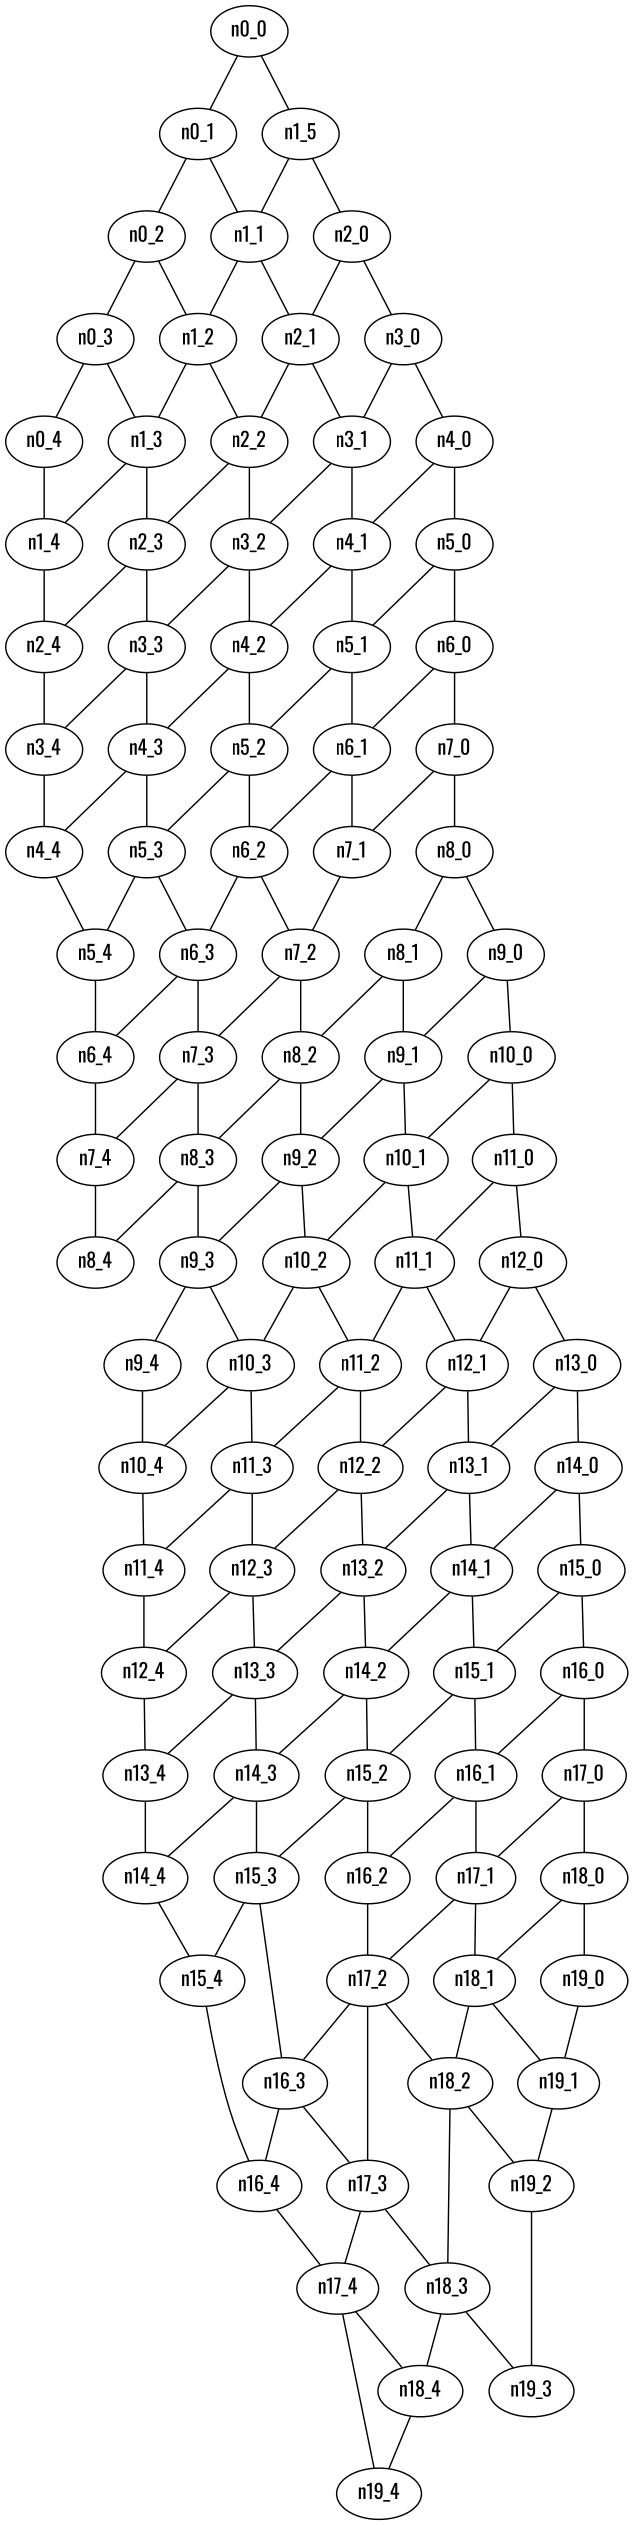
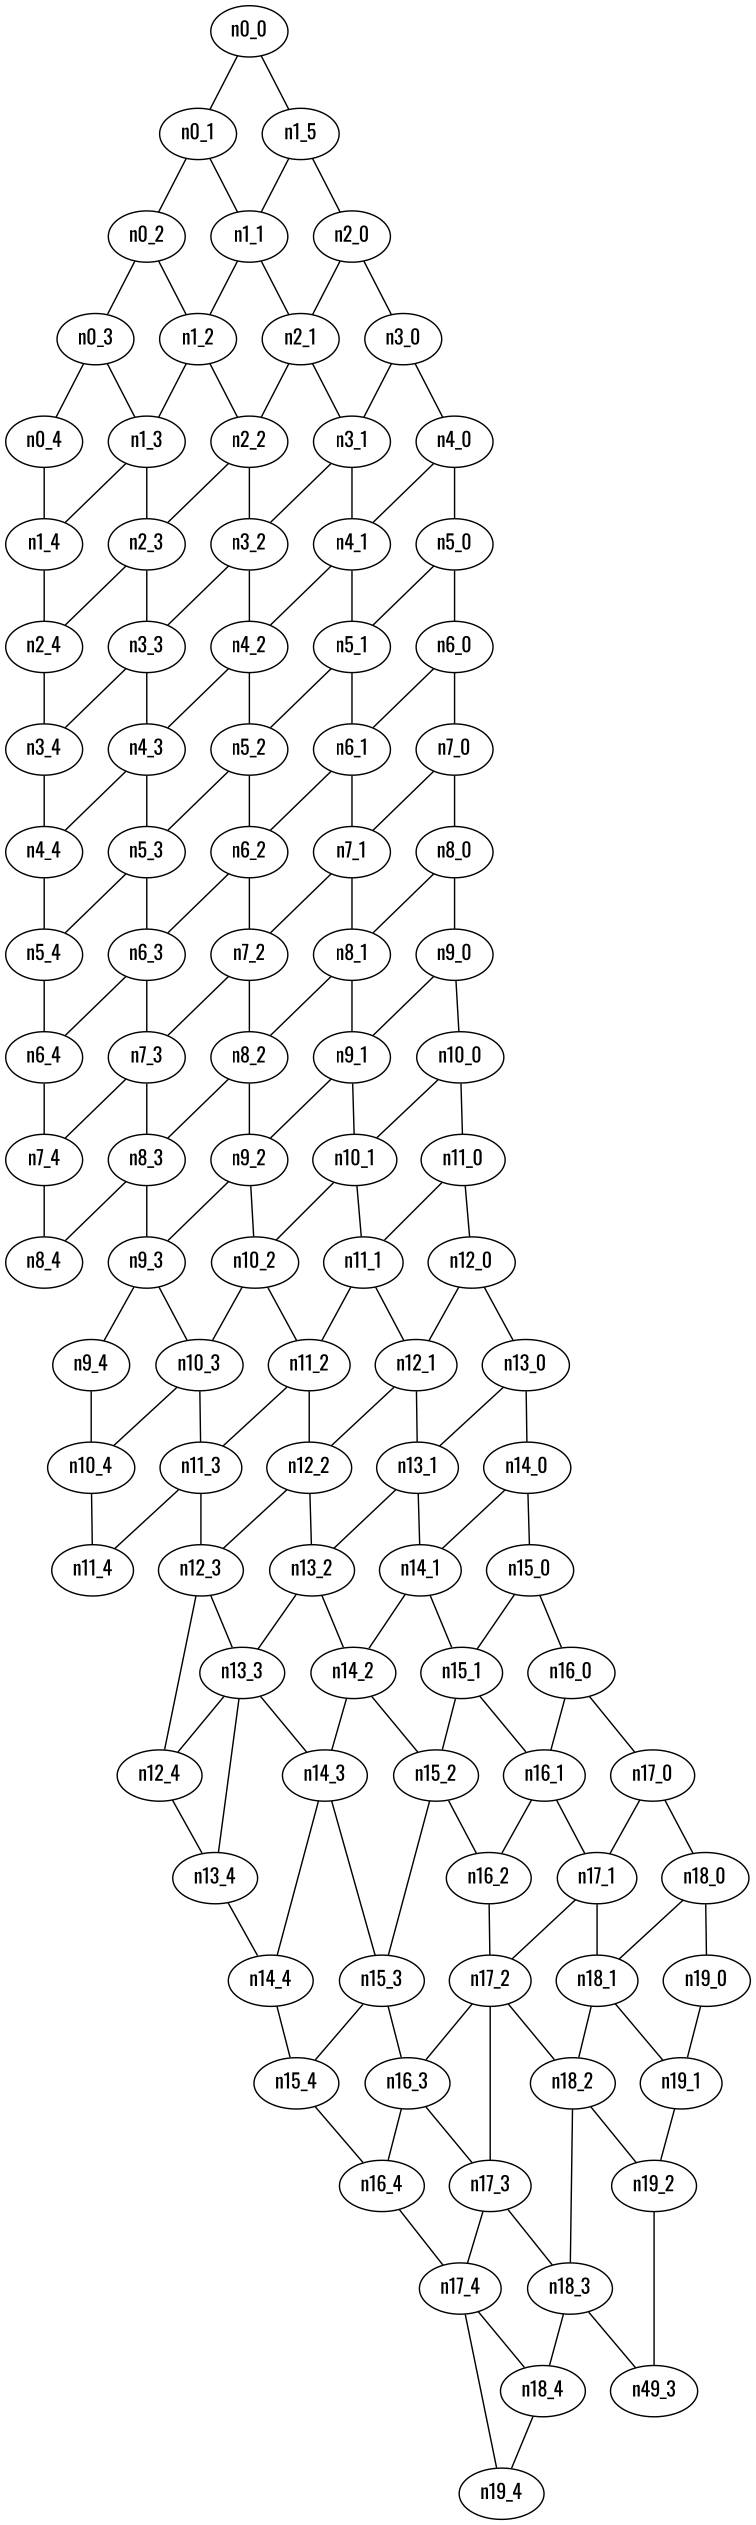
none -> (352, 904)
(144, 1622) -> (201, 1724)
(532, 2391) -> (654, 2391)
